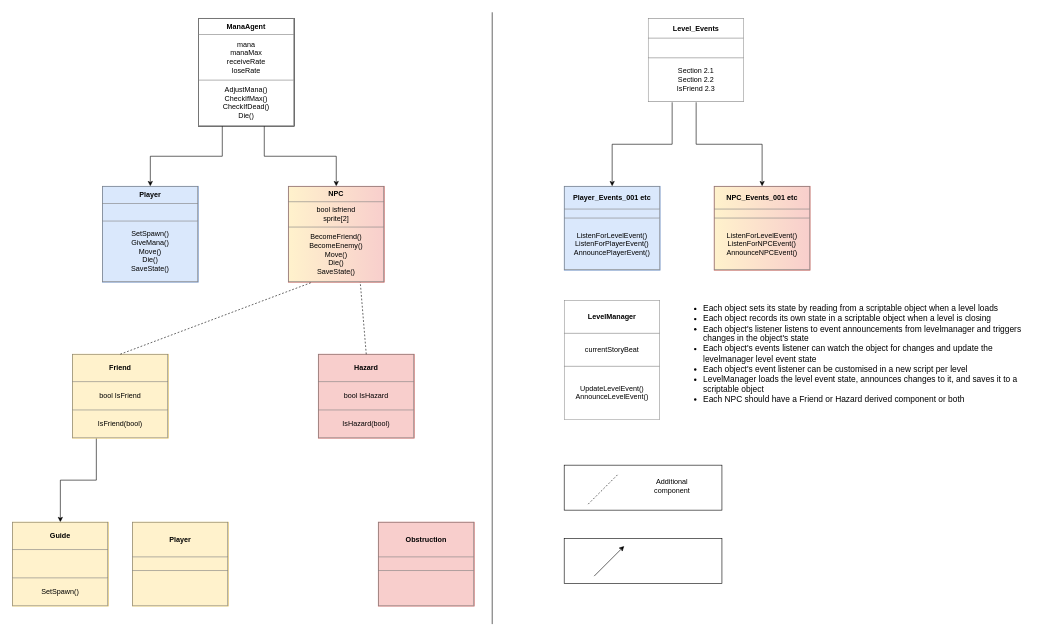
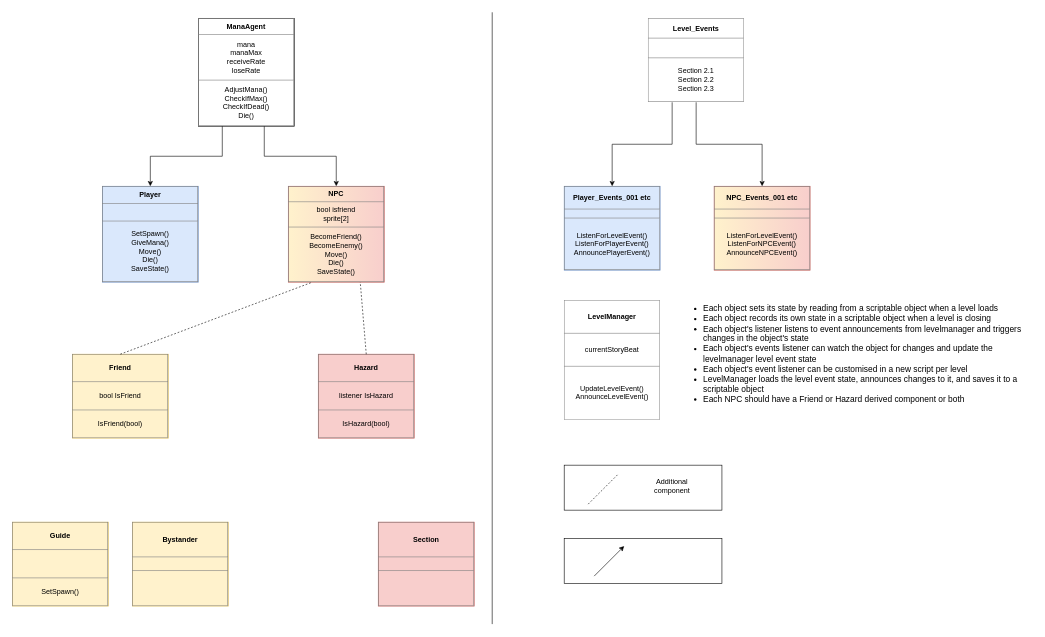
(672, 36) -> (672, 36)
(346, 367) -> (350, 367)
(60, 498) -> none
(143, 527) -> (150, 527)
(400, 527) -> (391, 527)
